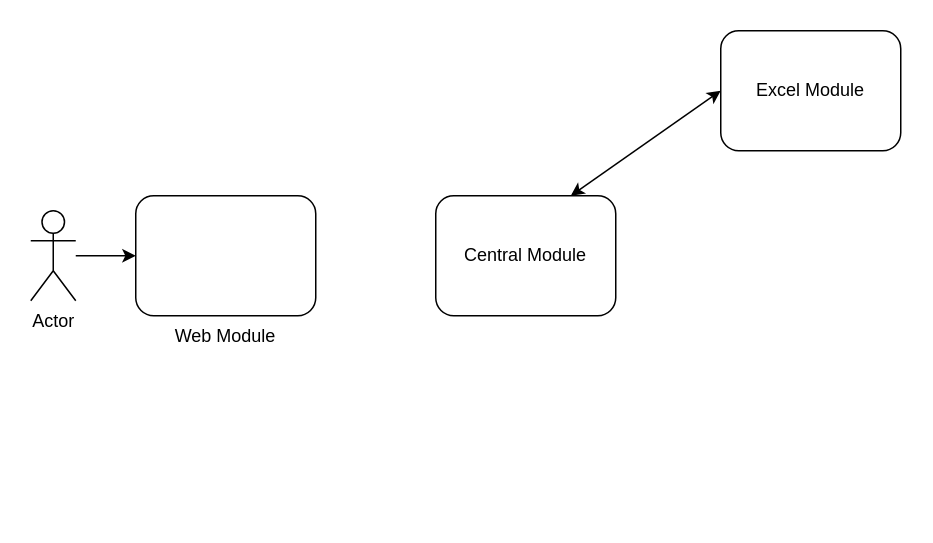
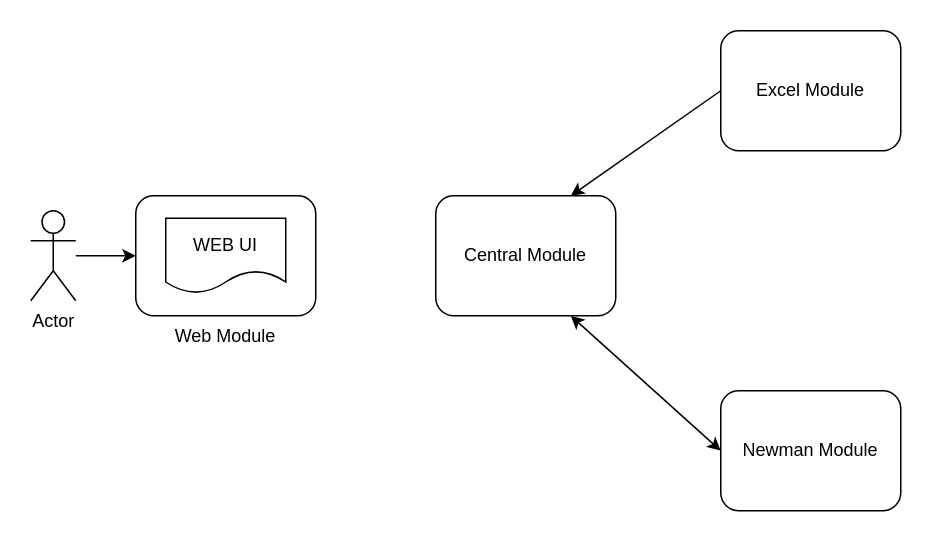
(712, 97) -> (715, 95)
none -> (226, 256)
none -> (646, 383)
none -> (811, 451)
